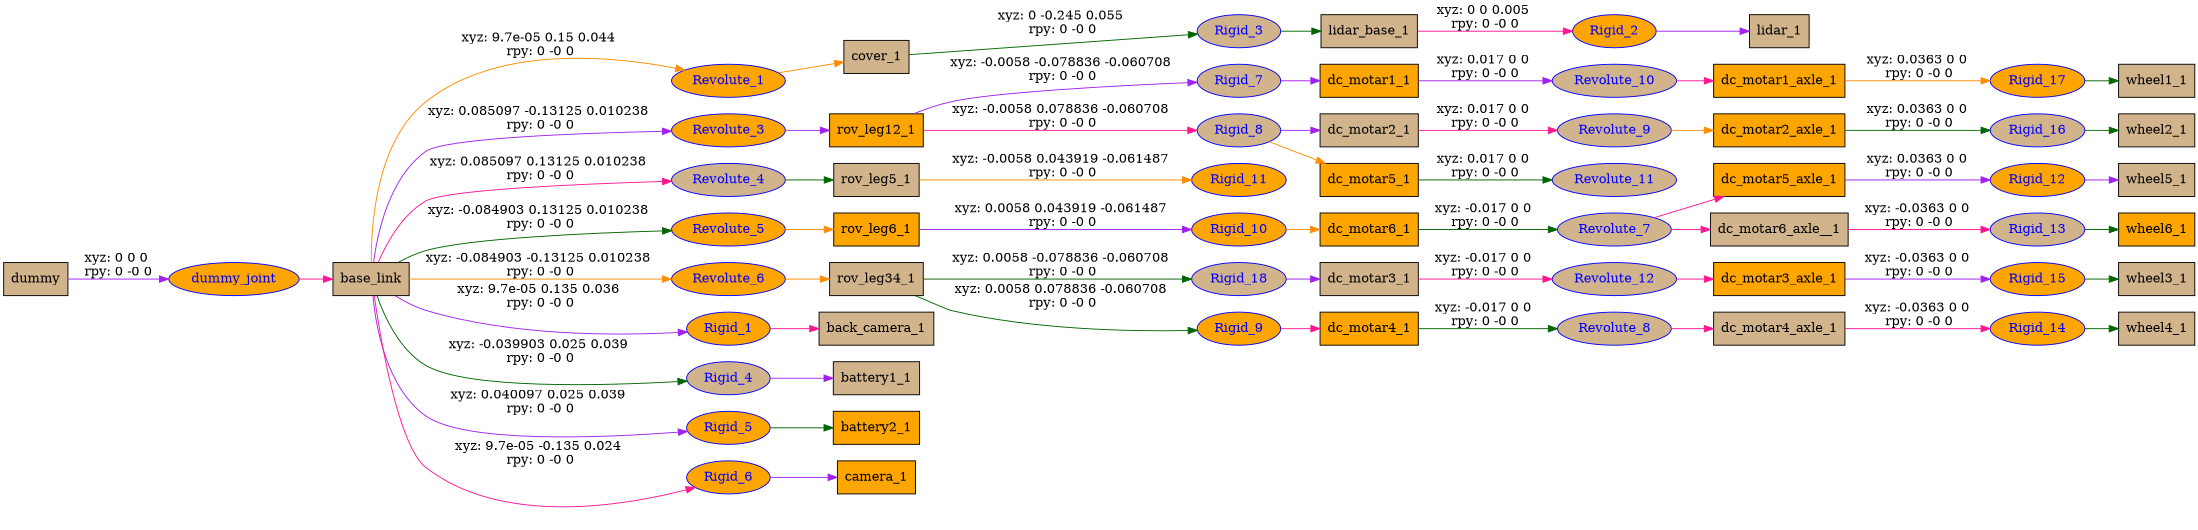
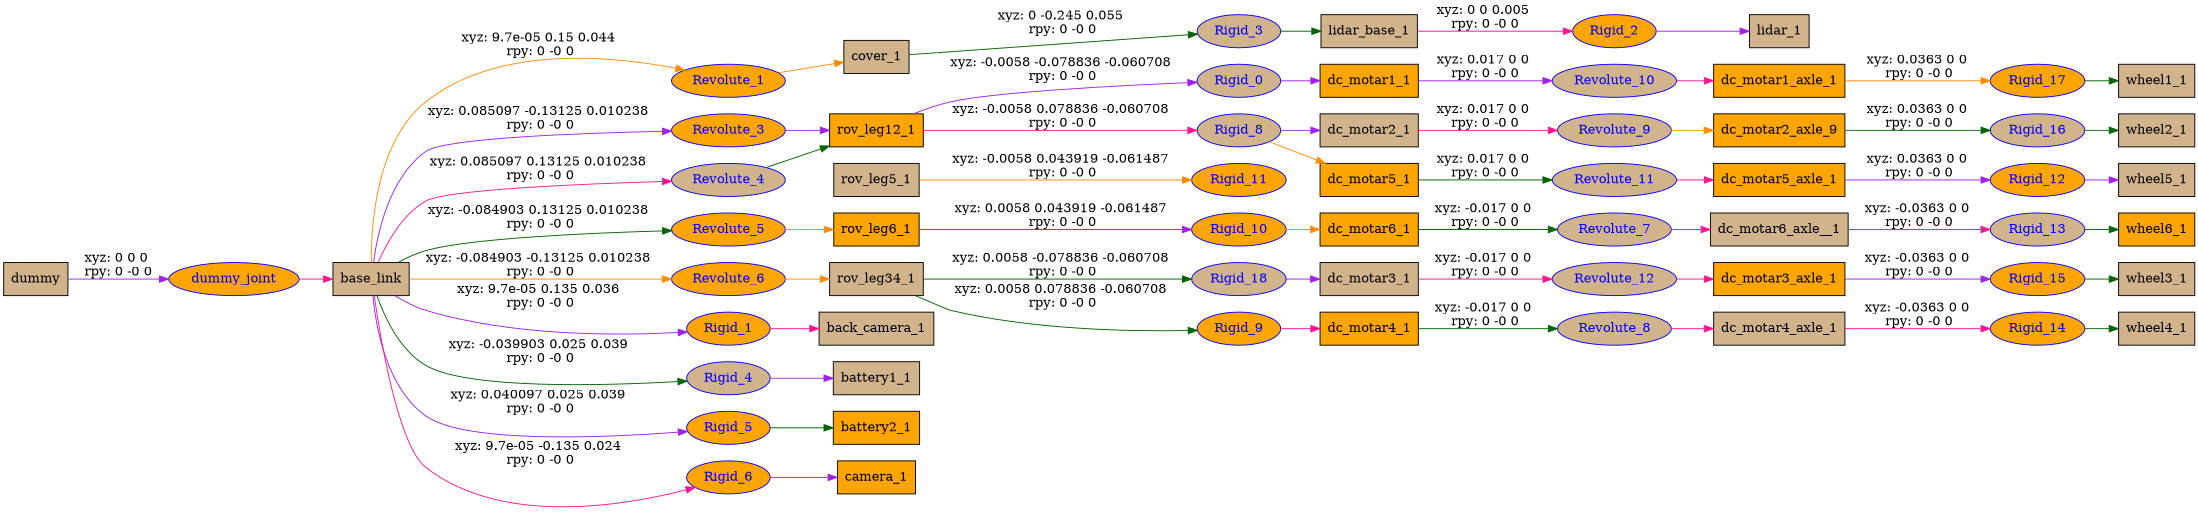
(1239, 81) -> (1239, 81)
(1779, 130) -> (1779, 130)
(805, 180) -> (793, 158)
(1685, 208) -> (1690, 180)
